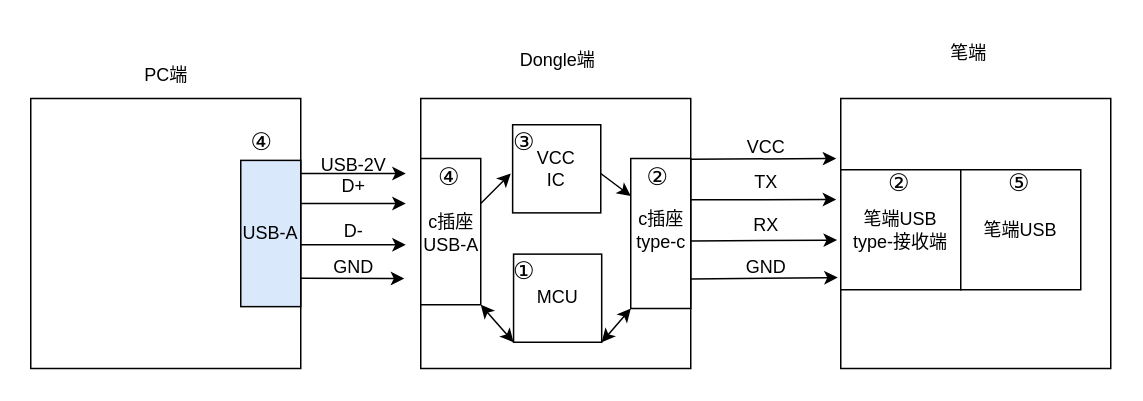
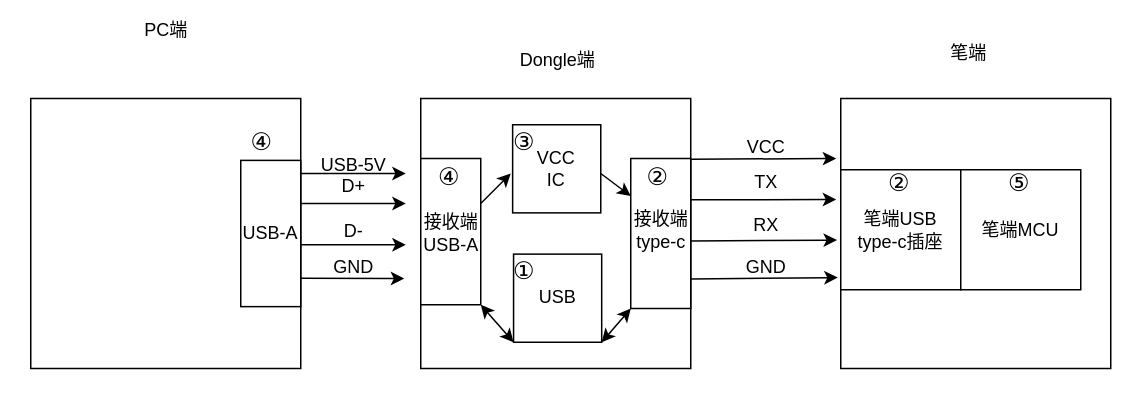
(166, 76) -> (166, 31)
(354, 166) -> (354, 166)
(662, 230) -> (662, 230)
(901, 230) -> (901, 230)
(1021, 230) -> (1021, 230)
(271, 233) -> (271, 233)
(452, 233) -> (452, 233)
(558, 298) -> (558, 298)
